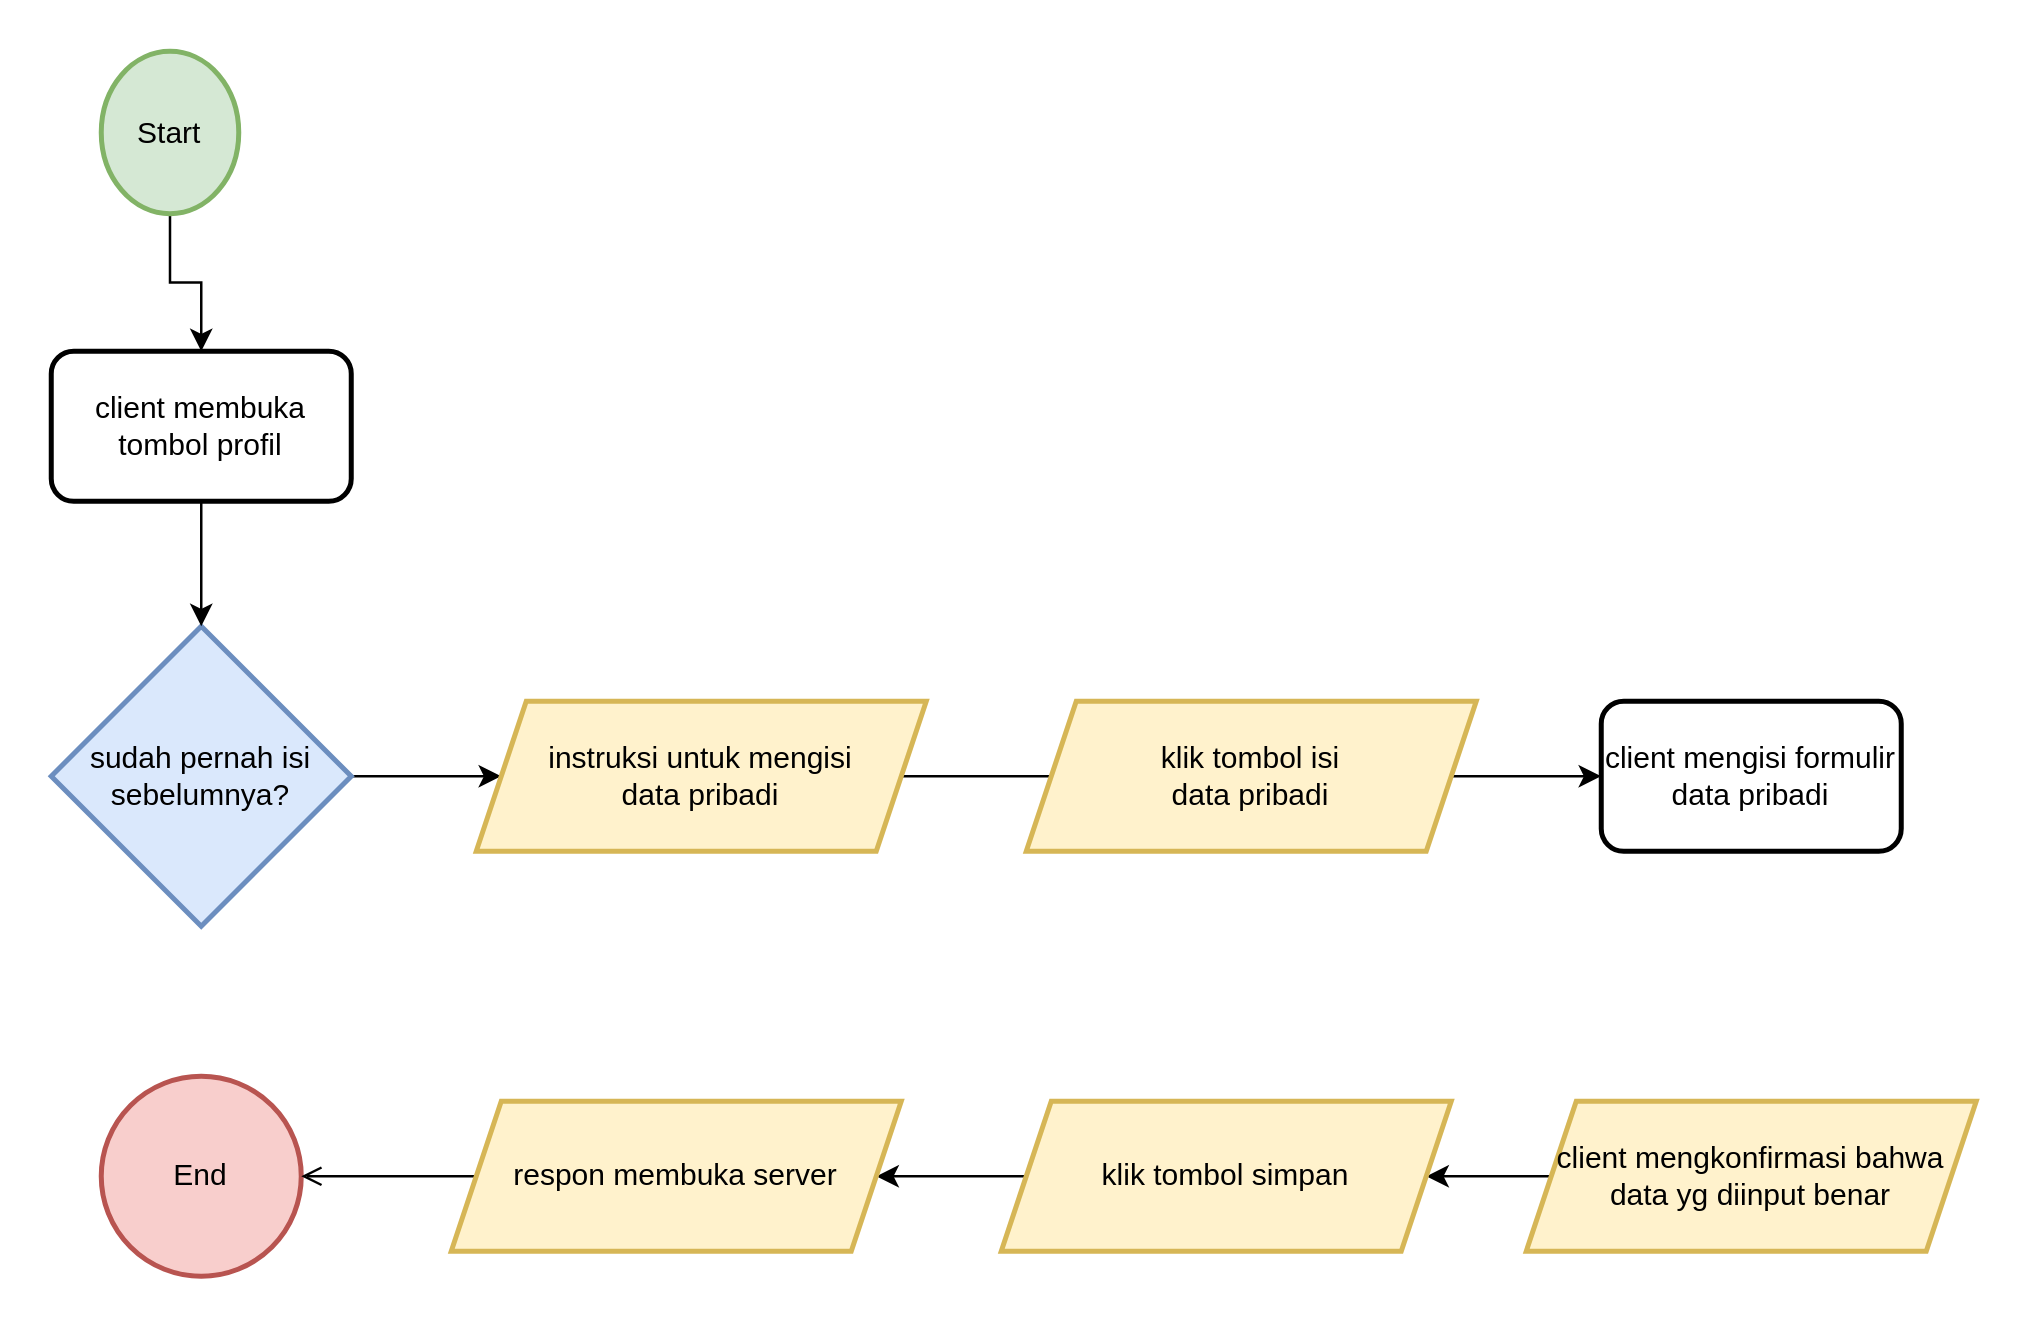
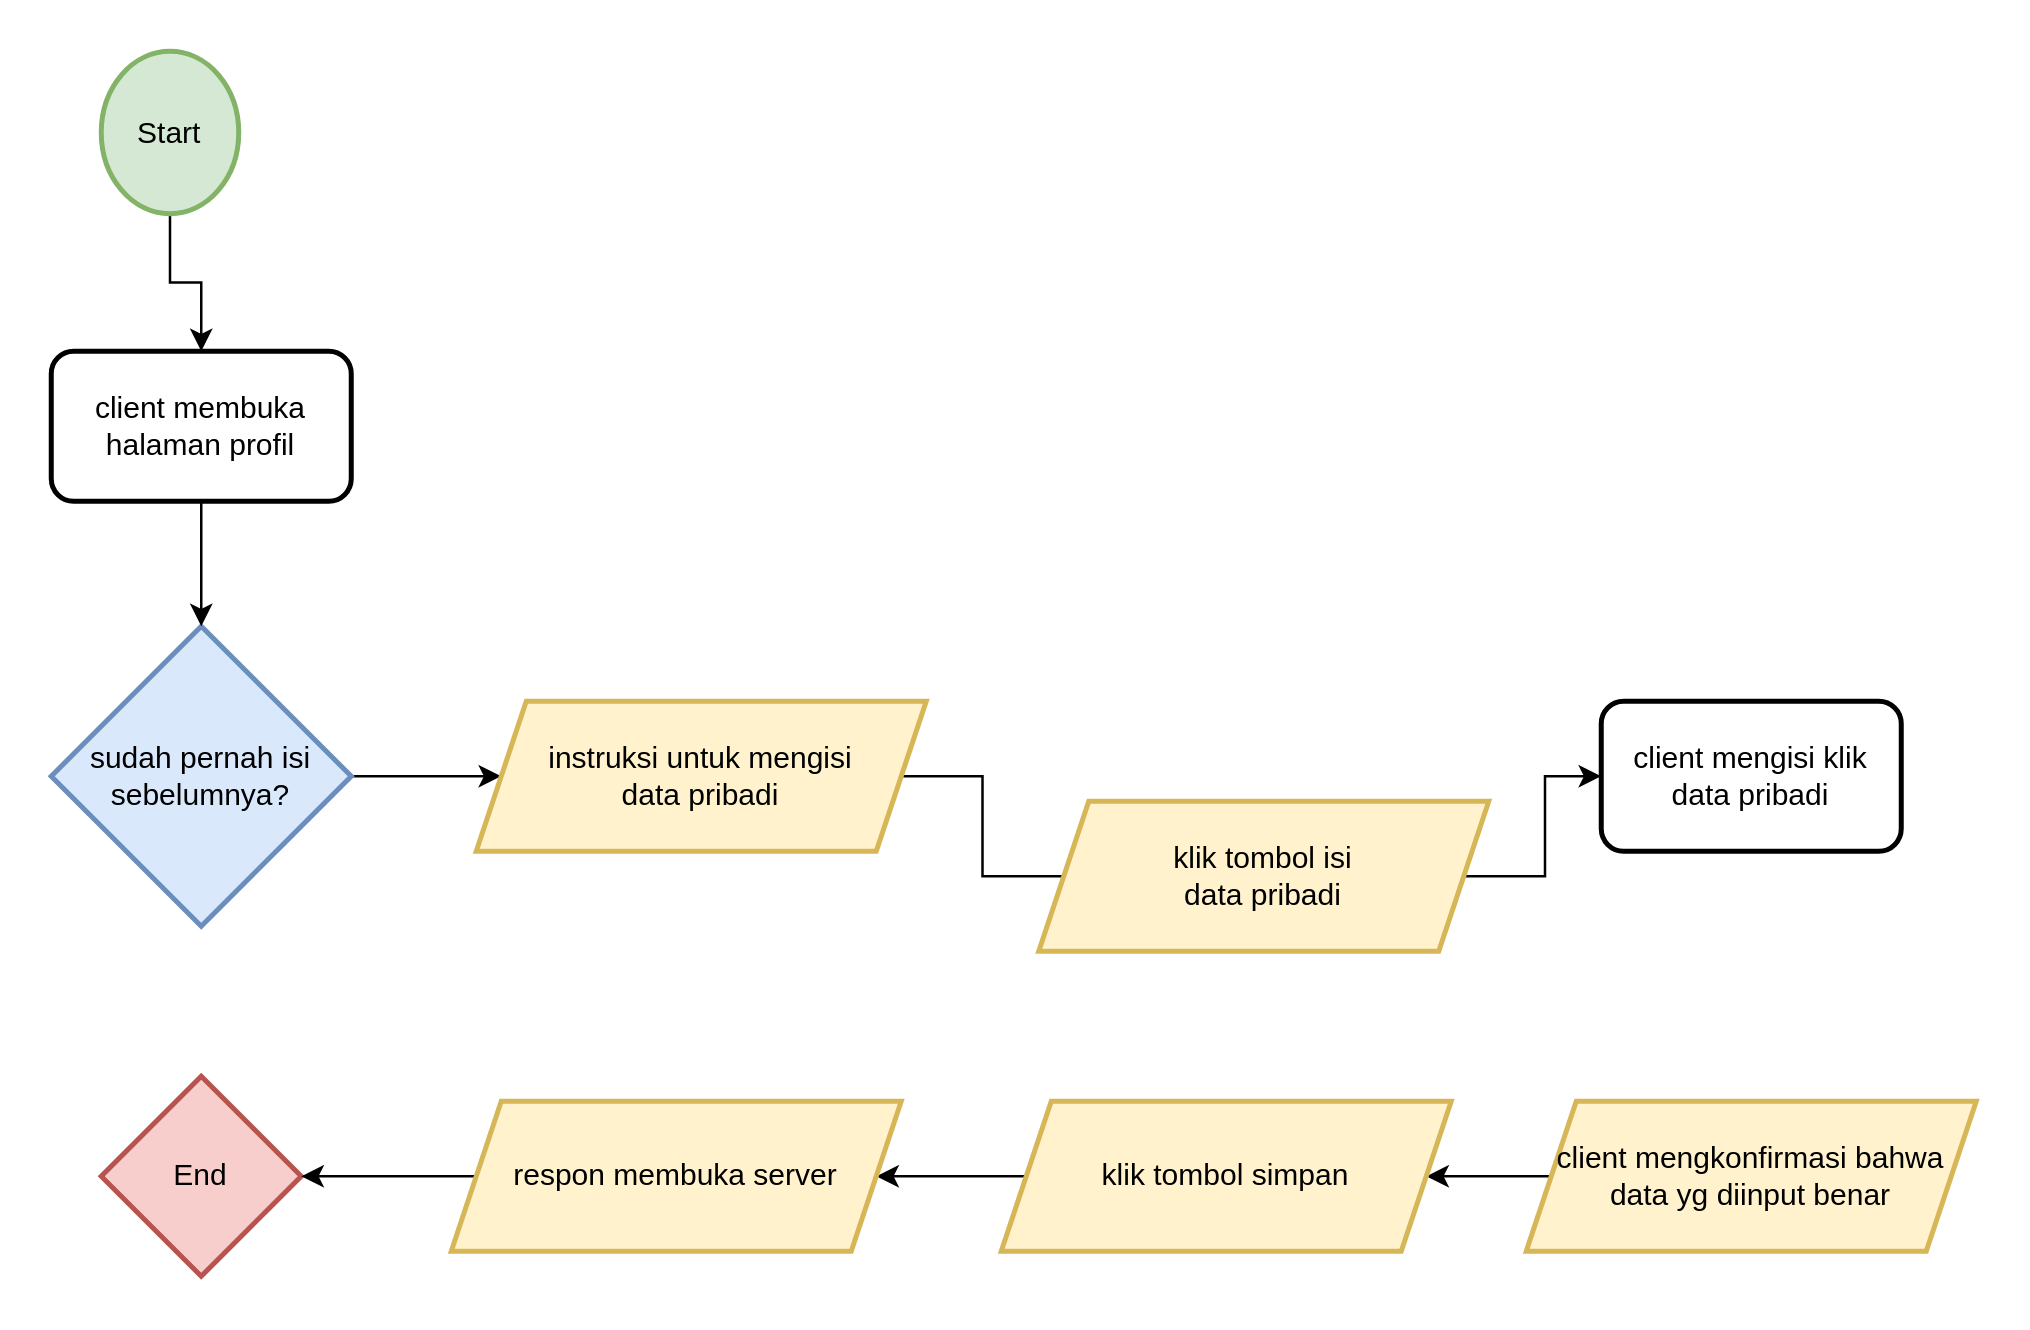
(201, 426) -> (201, 426)
(1251, 776) -> (1264, 876)
(1751, 776) -> (1751, 776)
(201, 1176) -> (201, 1176)
(315, 1176) -> (319, 1176)
